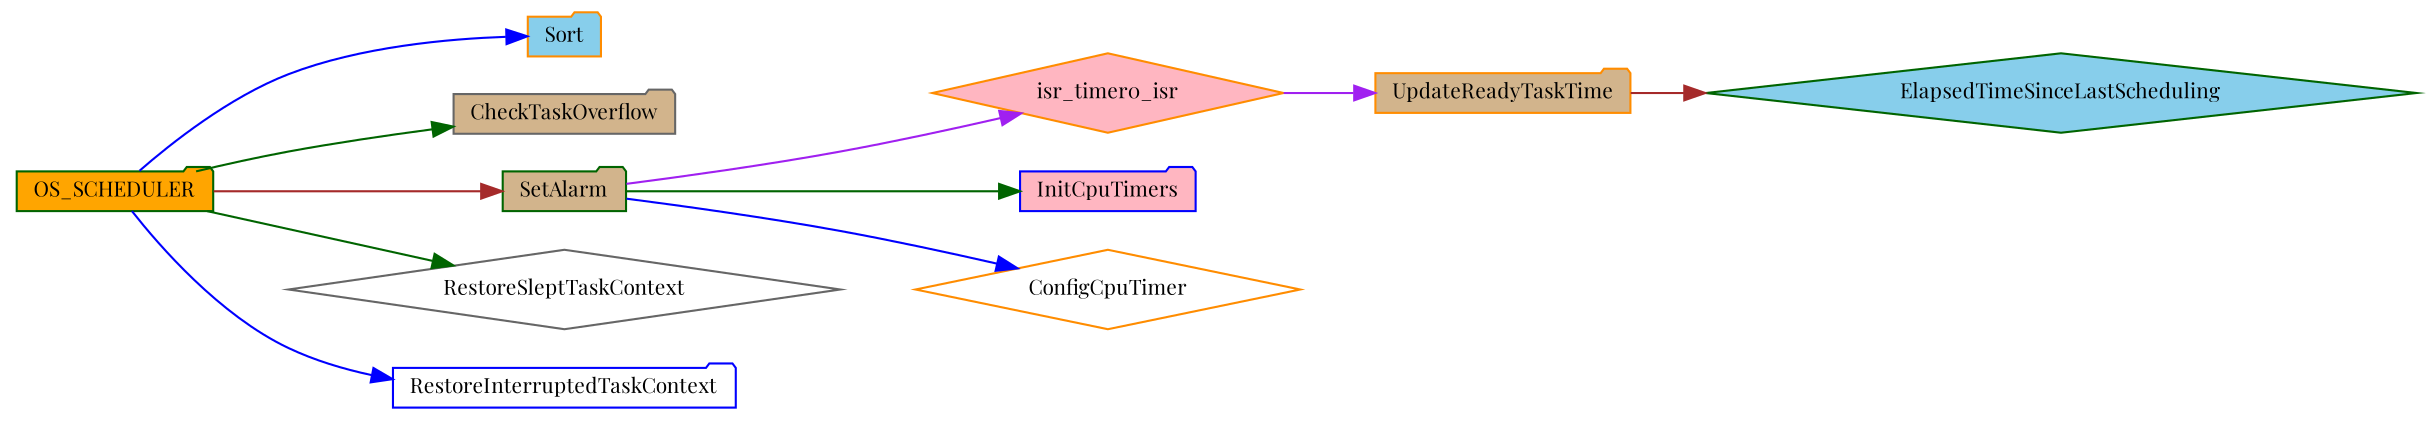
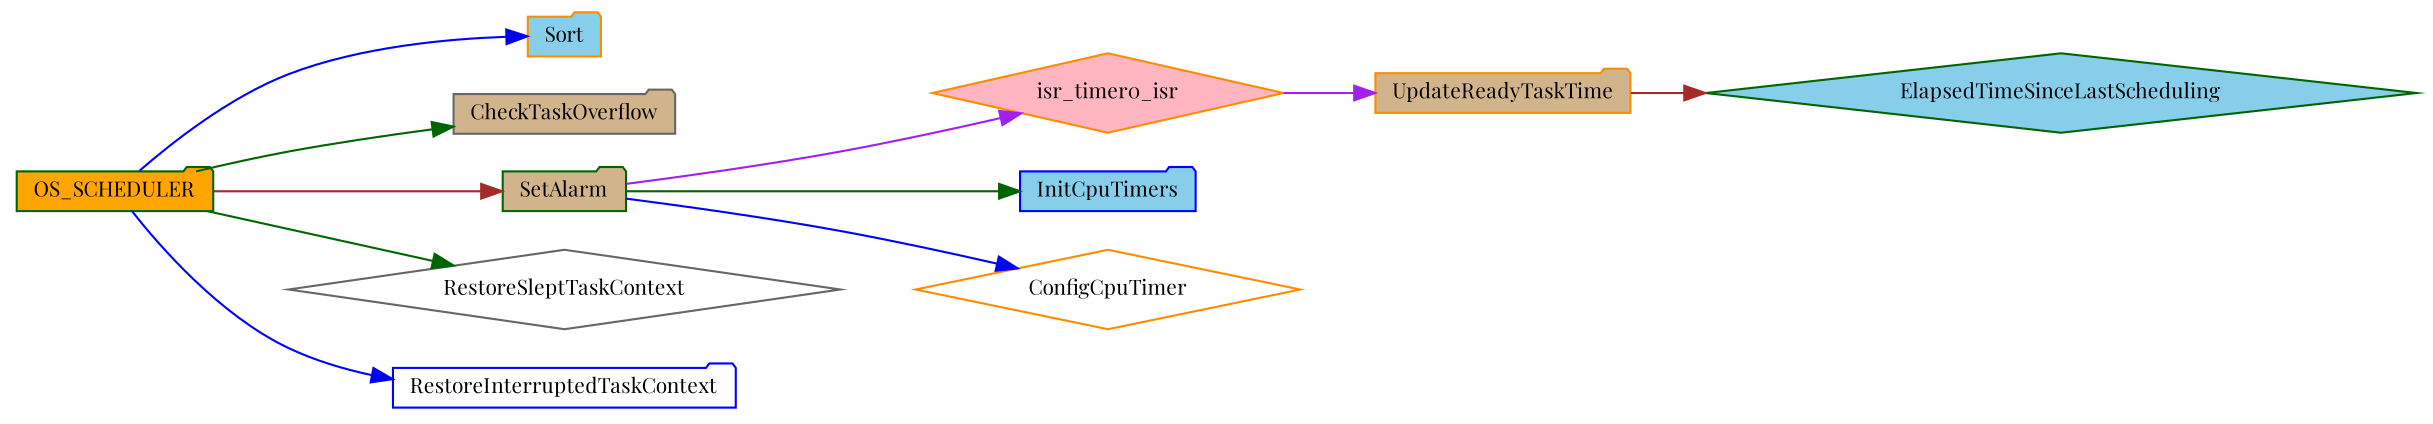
(1108, 191) -> (1108, 191)
